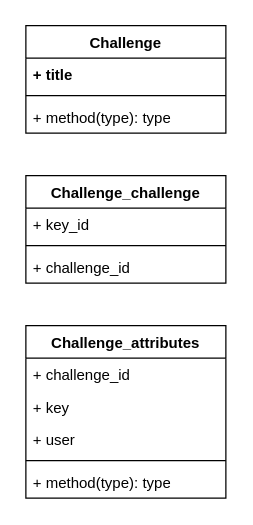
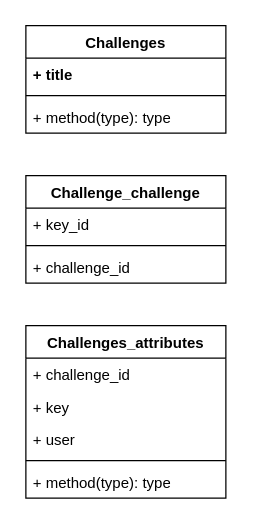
(126, 43) -> (126, 43)
(126, 343) -> (126, 343)
